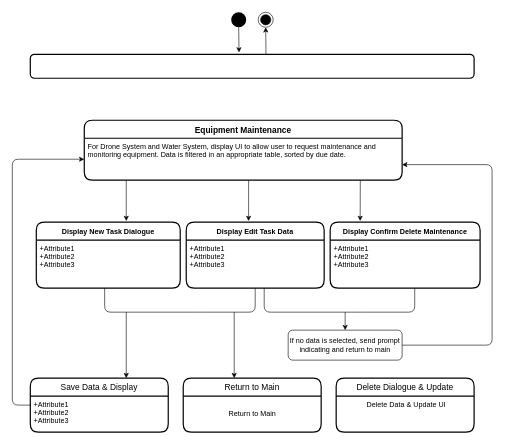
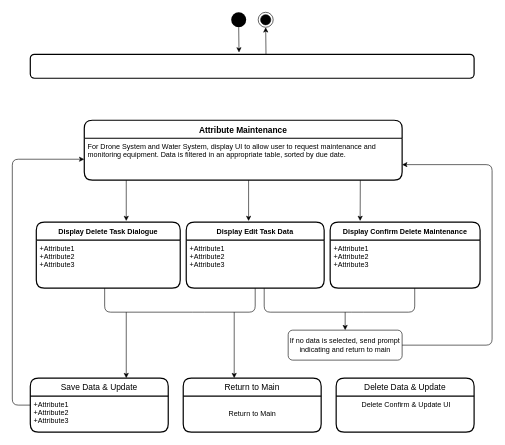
(243, 130) -> (243, 130)
(108, 232) -> (108, 232)
(99, 388) -> (99, 388)
(405, 388) -> (405, 388)
(406, 404) -> (406, 404)
